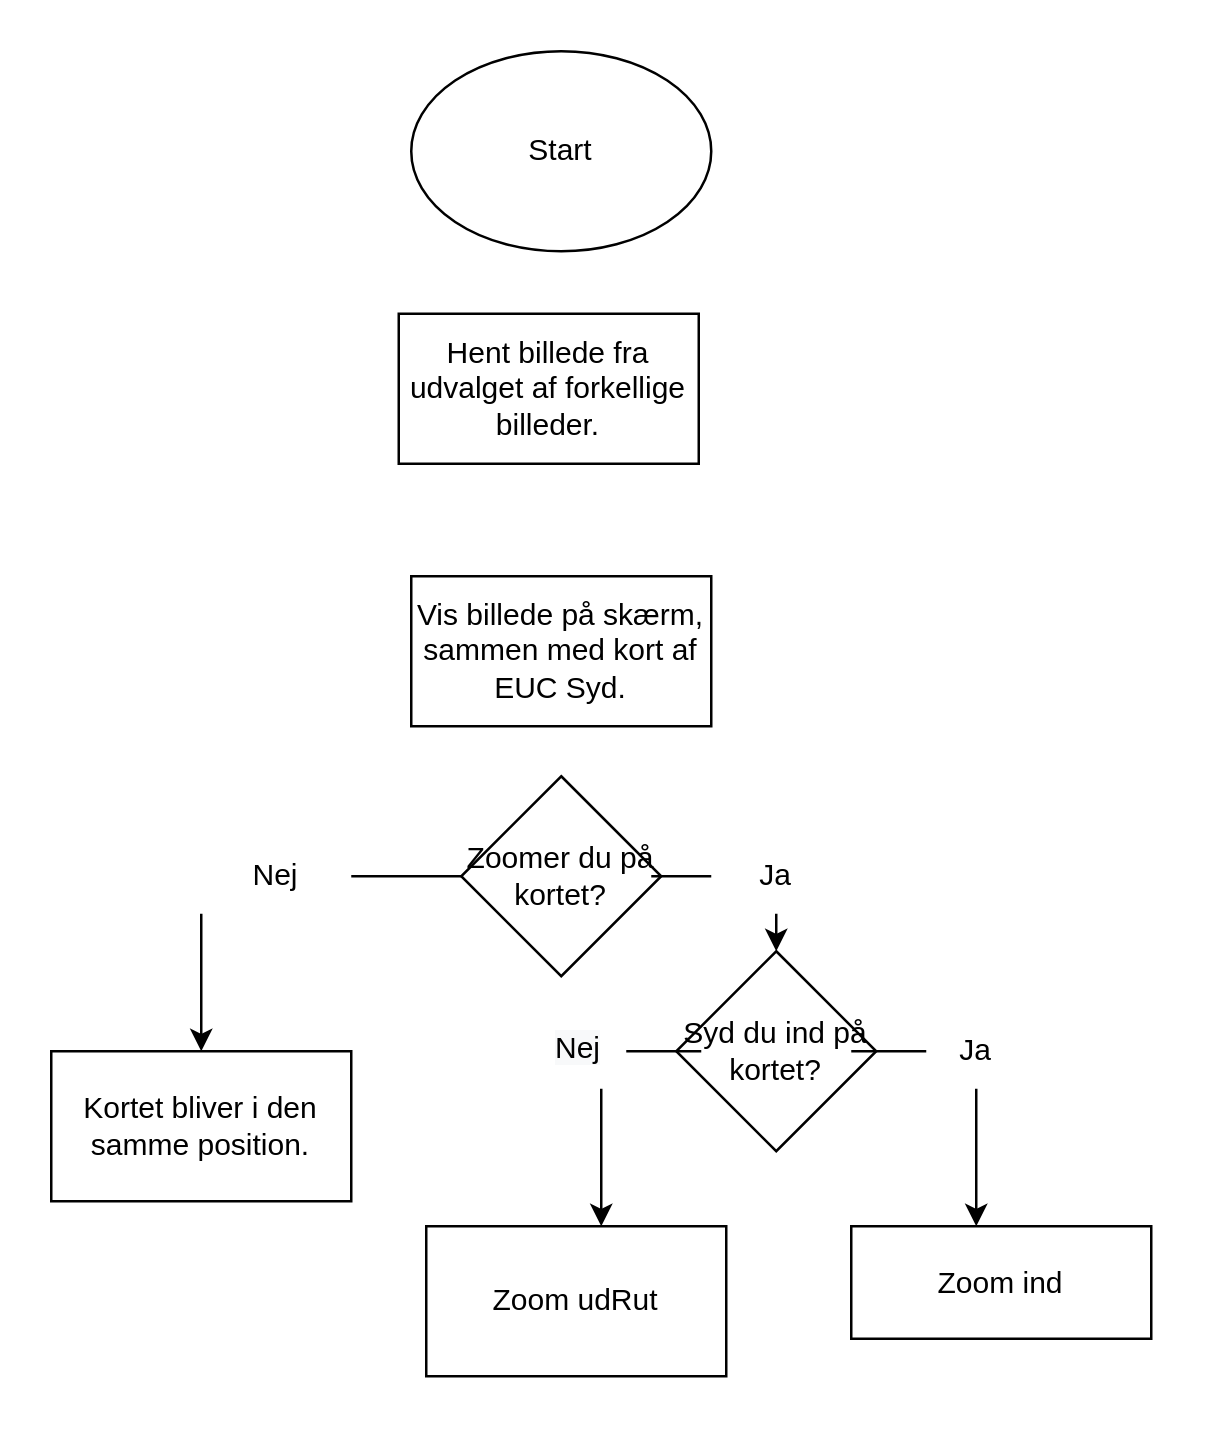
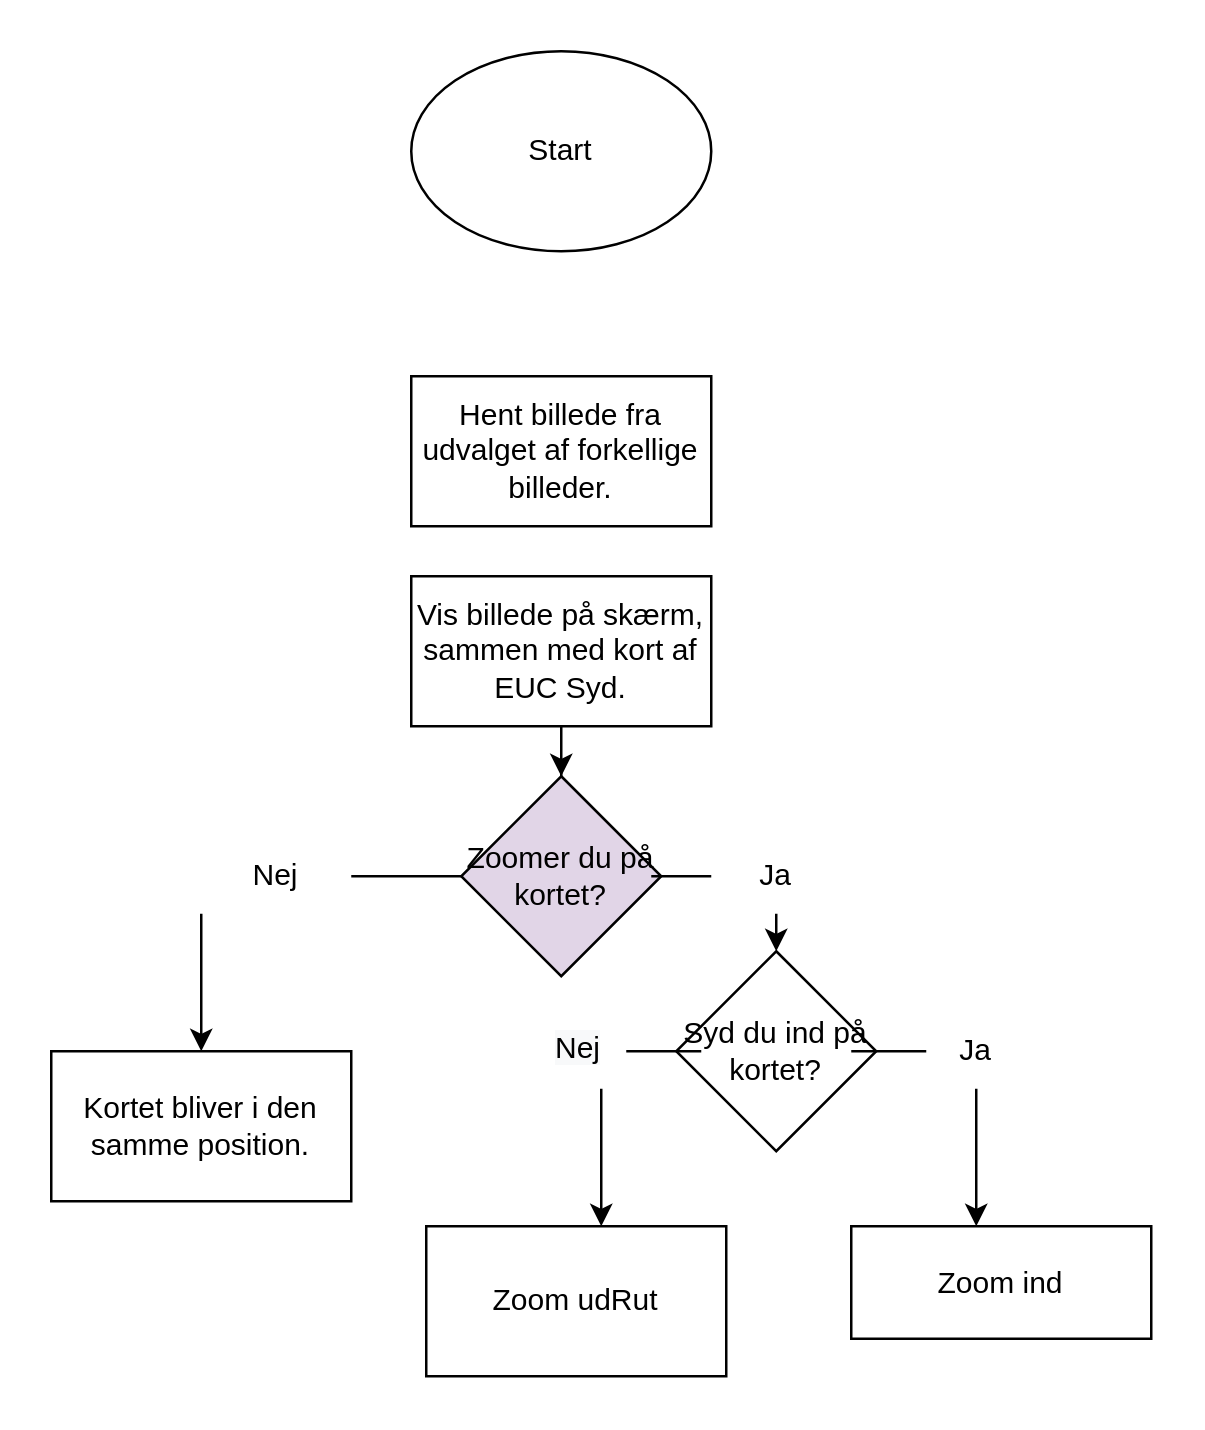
(549, 389) -> (561, 451)
none -> (561, 759)
(561, 876) -> (561, 876)
